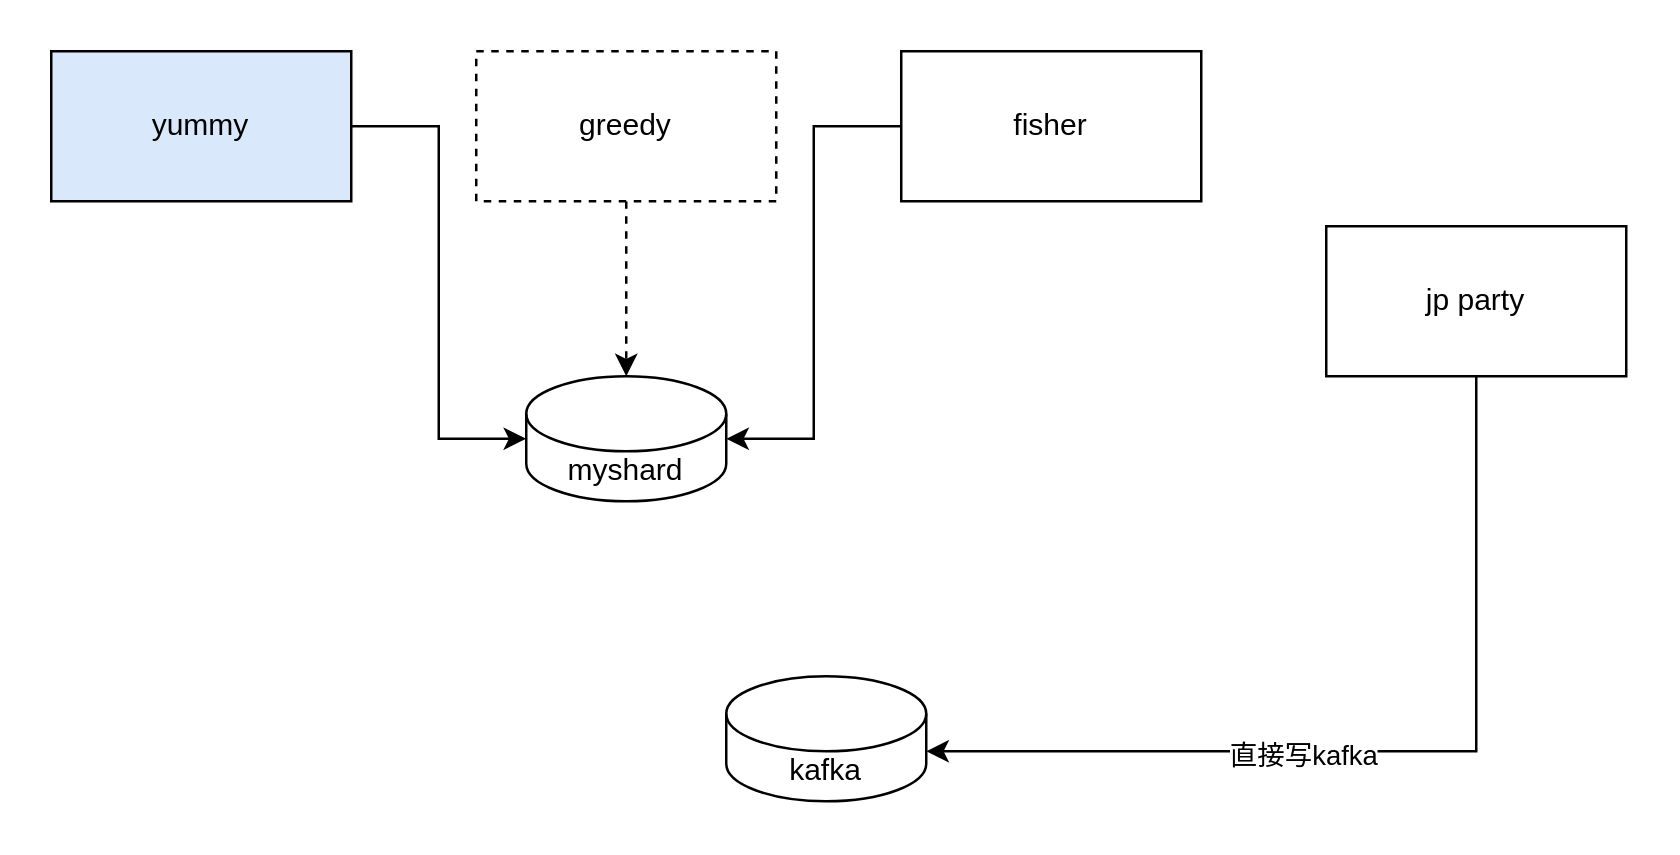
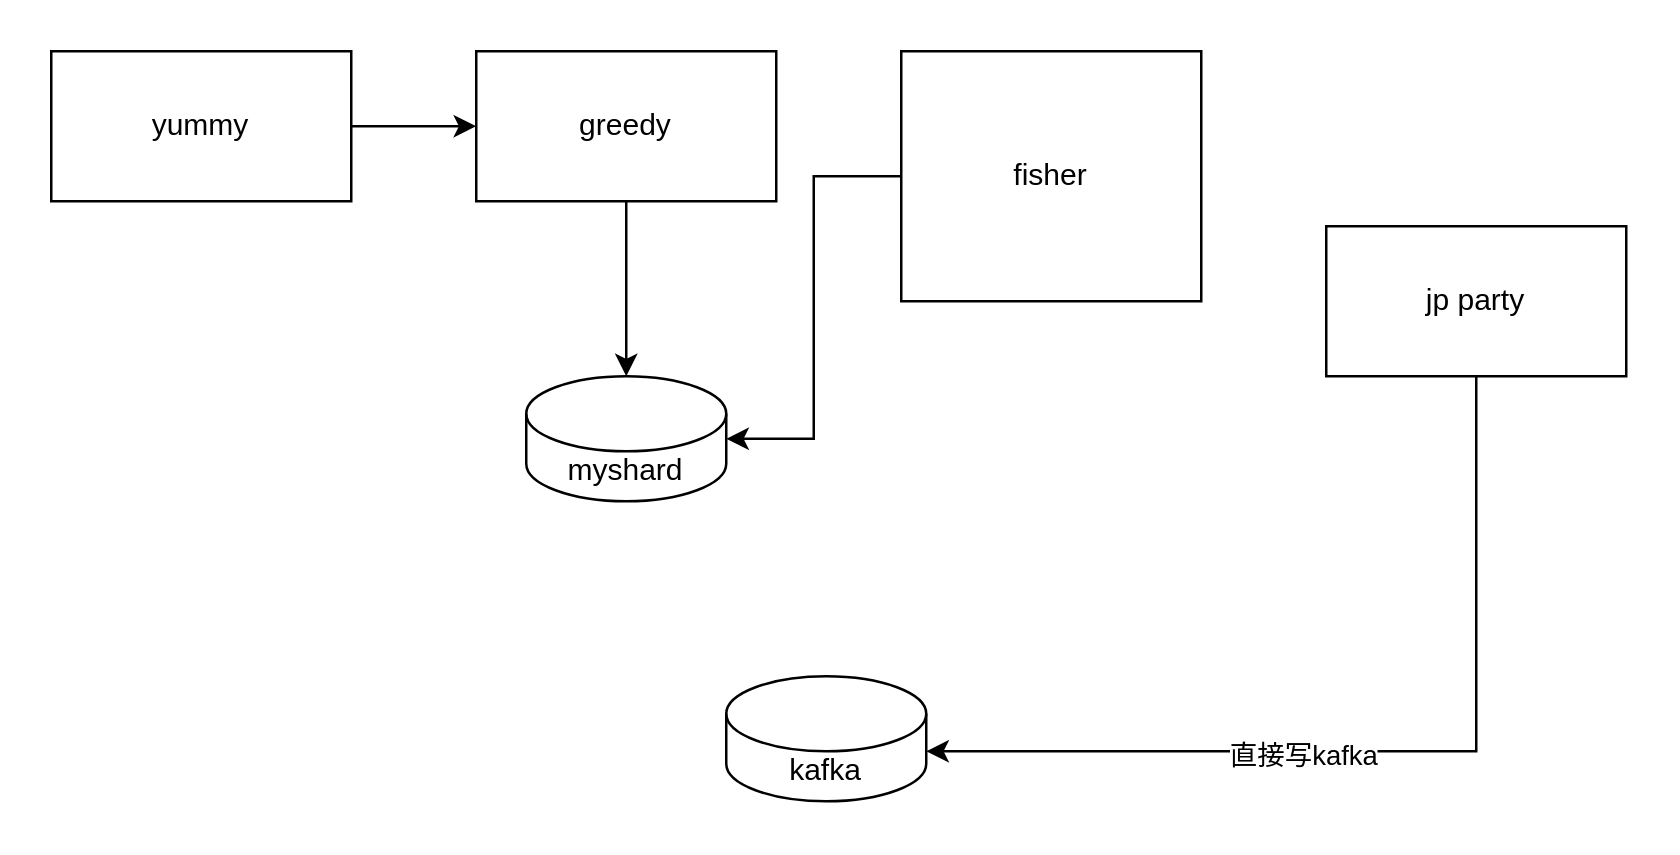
(201, 126) -> (201, 126)
(626, 126) -> (626, 126)
(1051, 126) -> (1051, 176)
(626, 276) -> (626, 276)
(439, 316) -> (447, 126)
